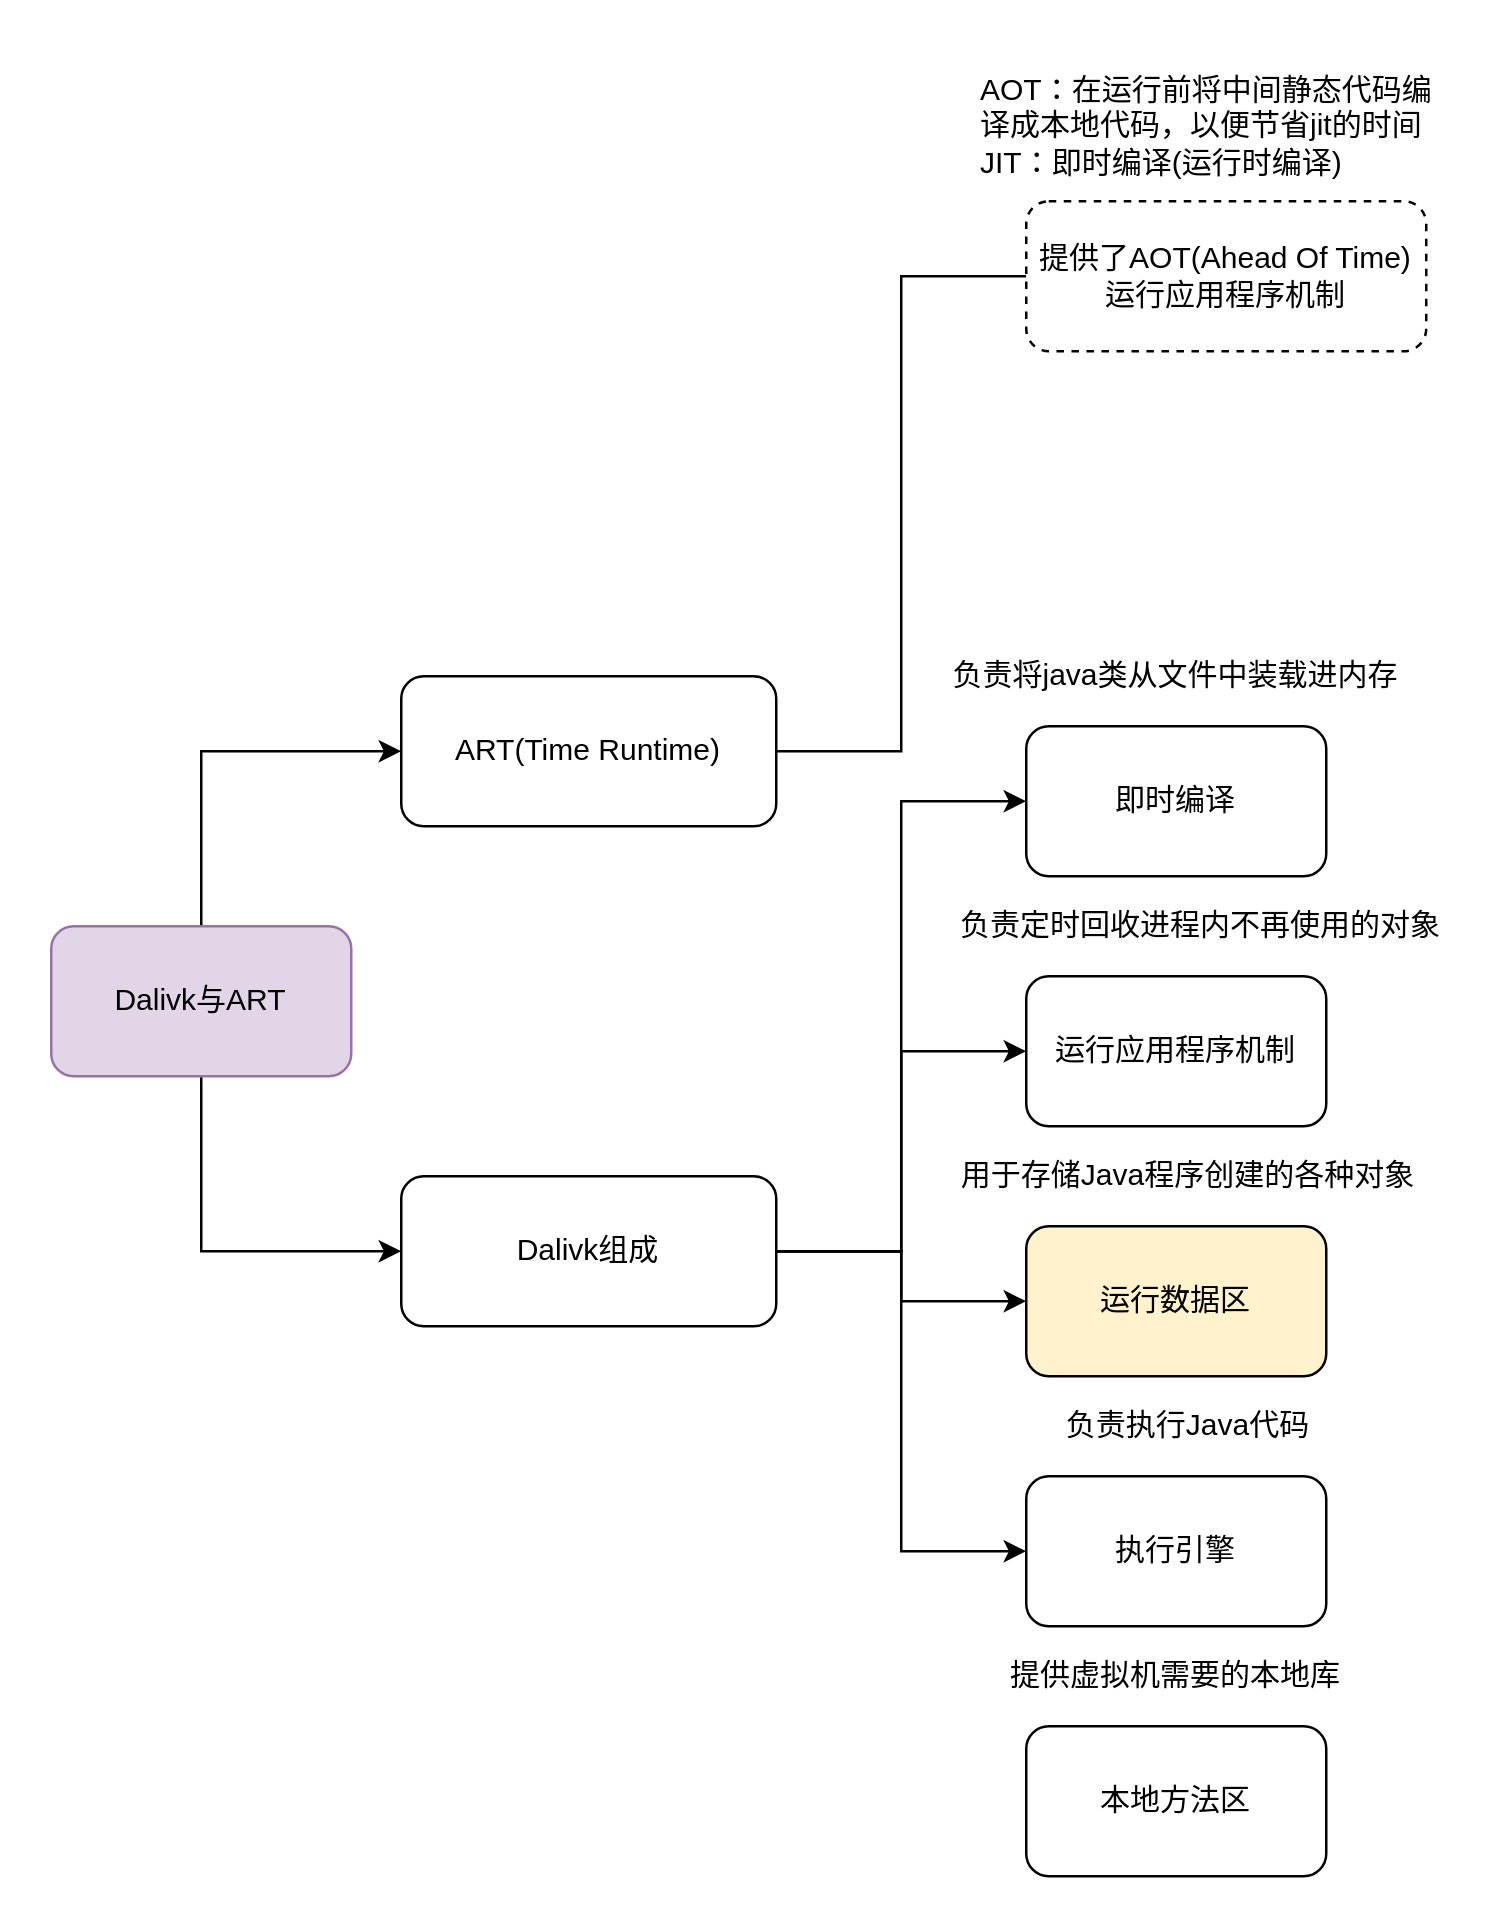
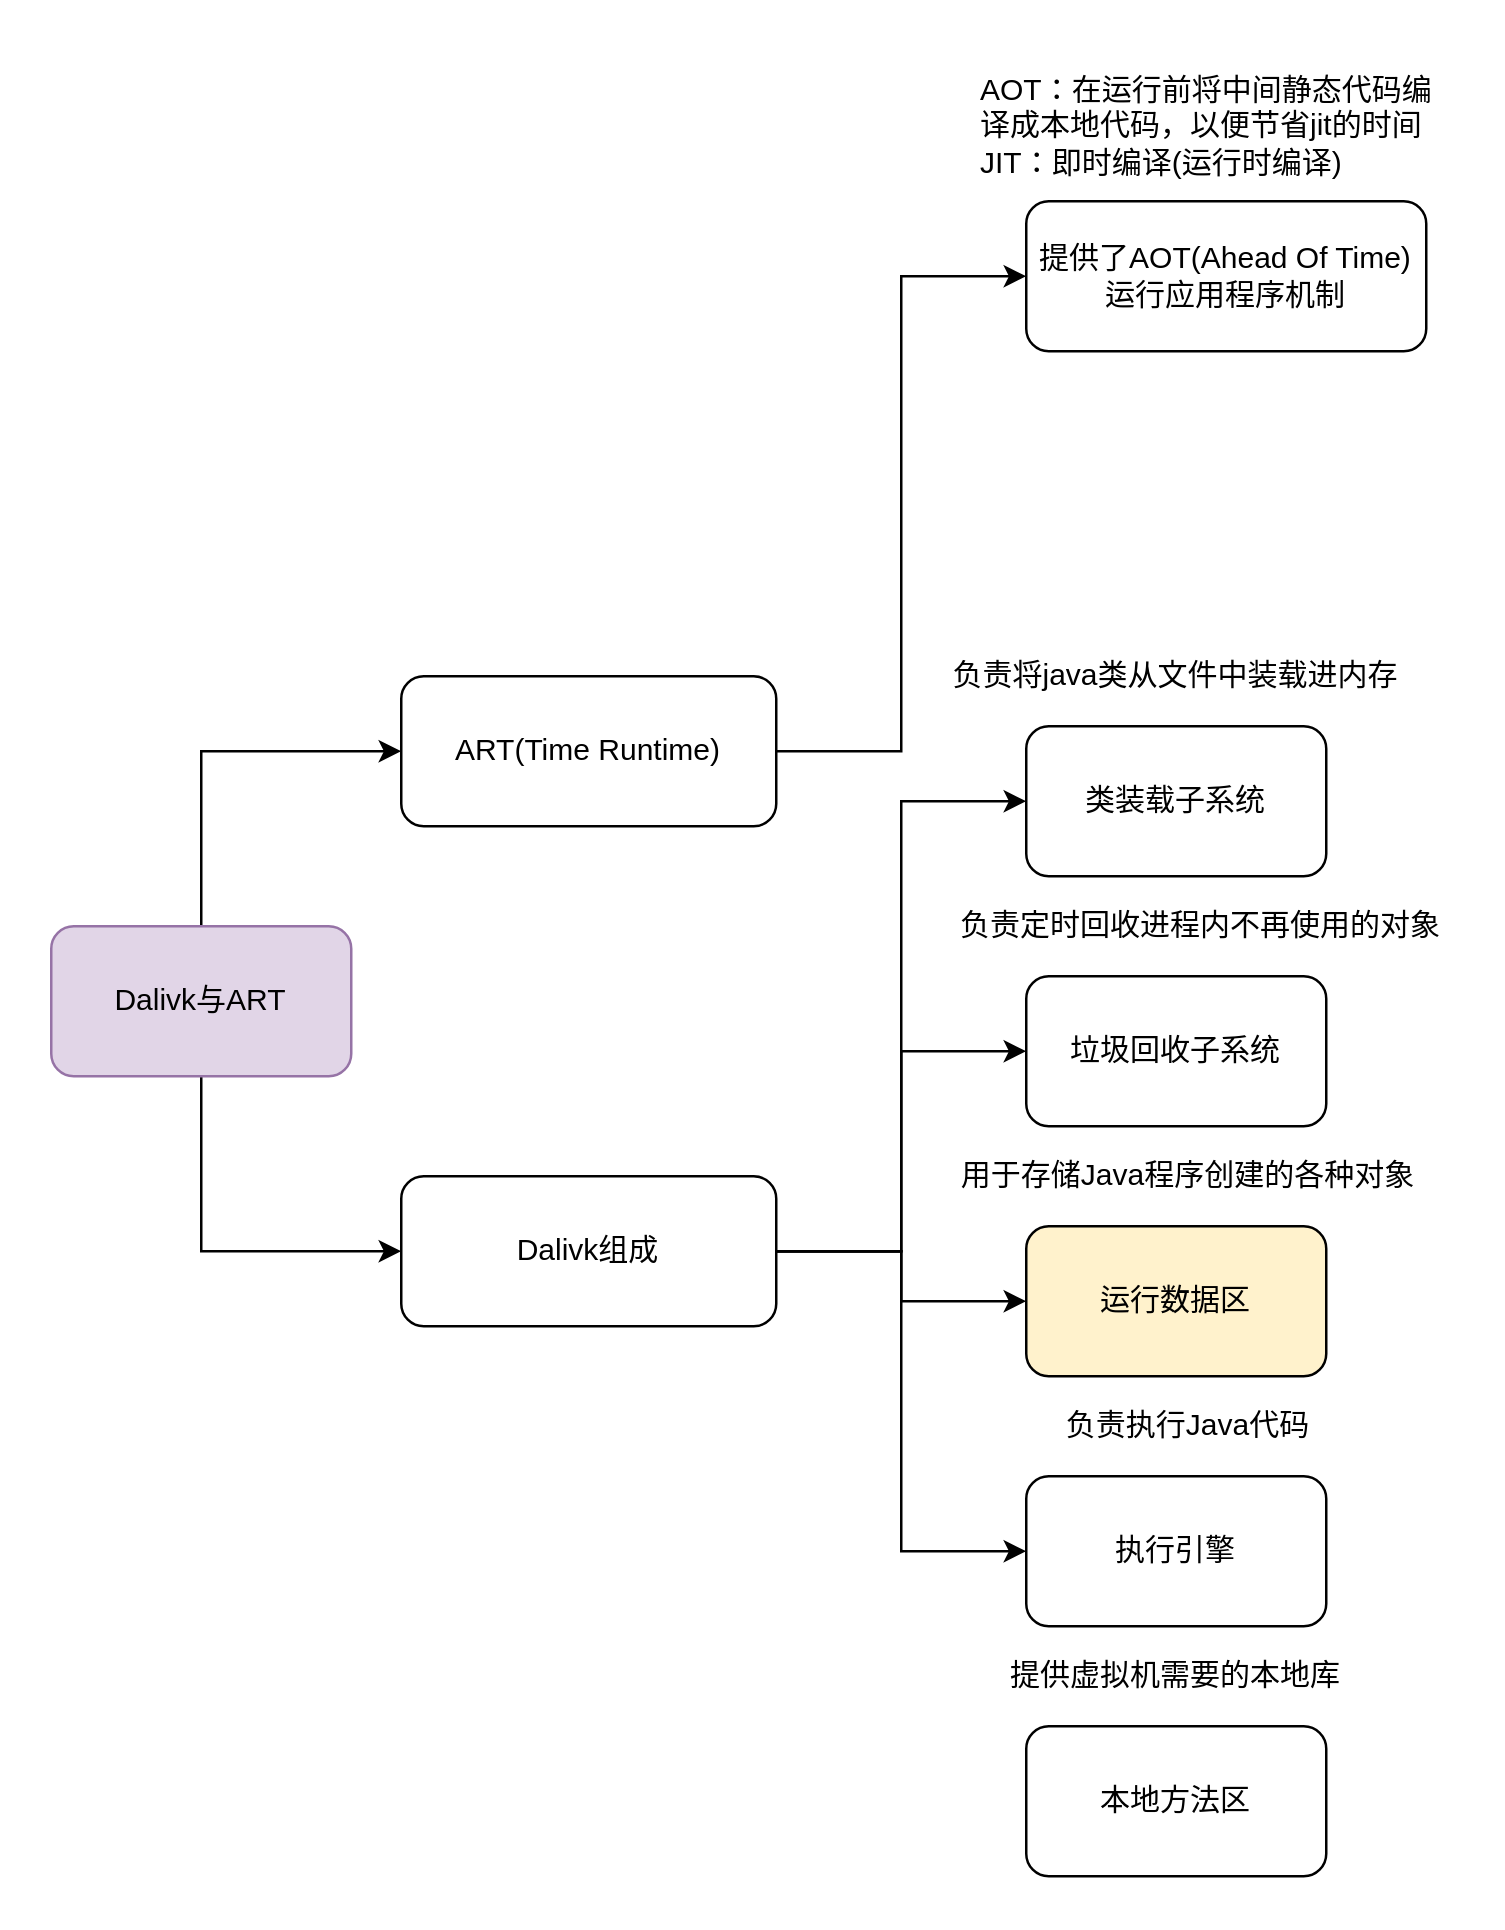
(1016, 276) -> (1008, 276)
(1226, 276) -> (1226, 276)
(1176, 801) -> (1176, 801)
(1176, 1051) -> (1176, 1051)
